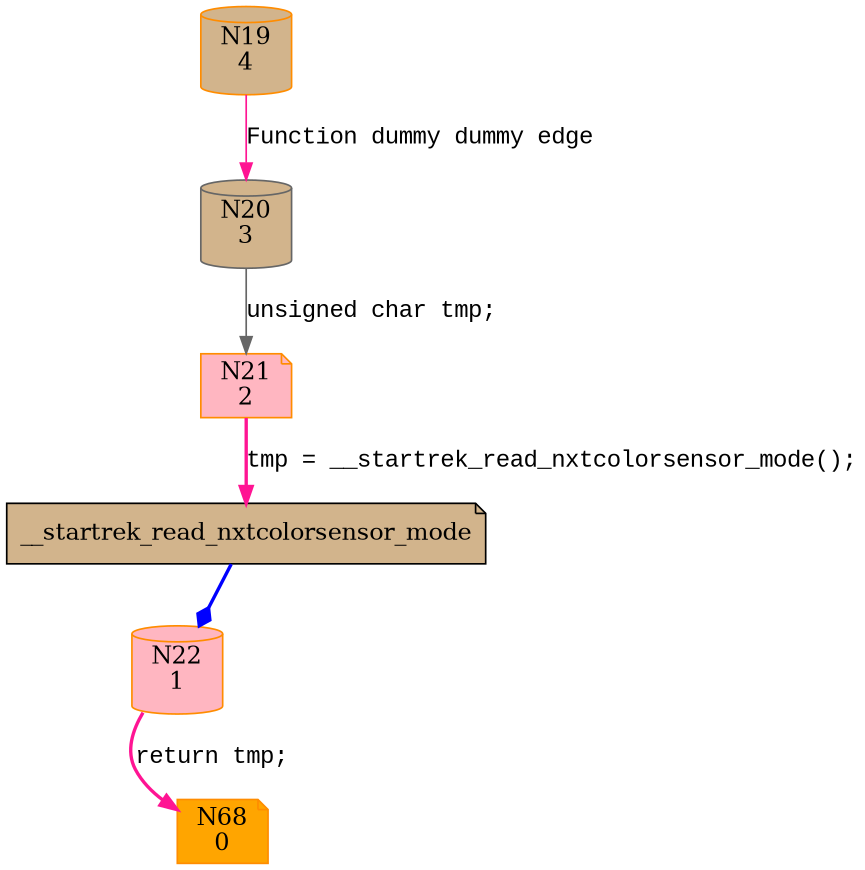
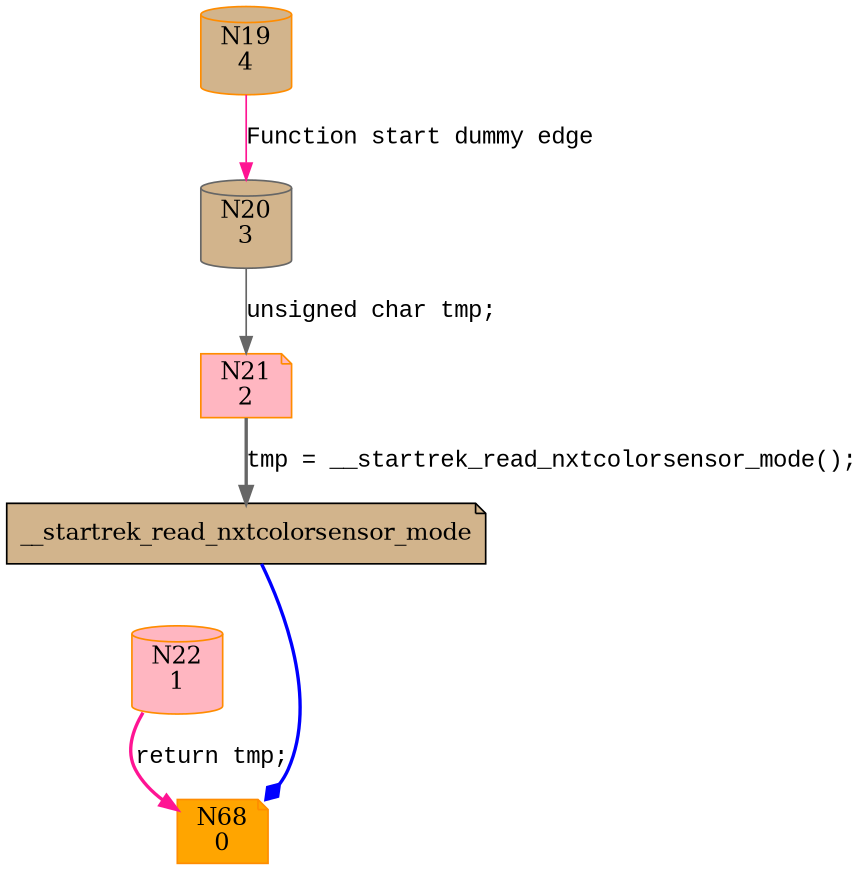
(420, 137) -> (420, 137)
(246, 452) -> (246, 452)
(220, 586) -> (297, 673)
